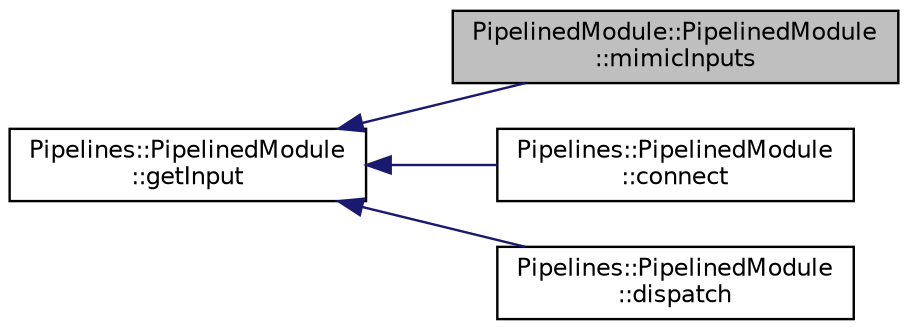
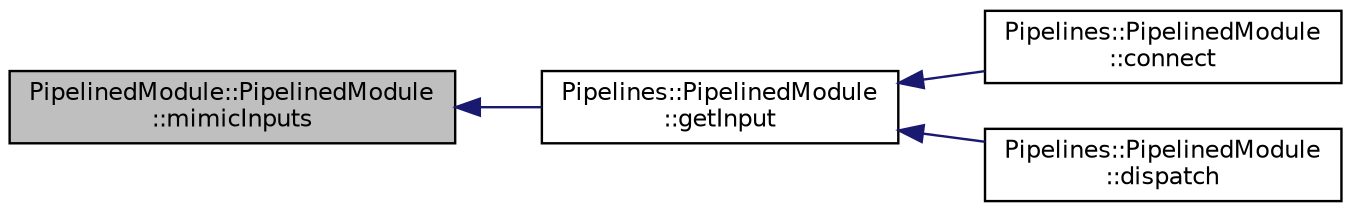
(444, 103) -> (511, 107)
